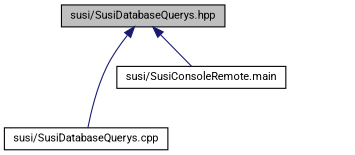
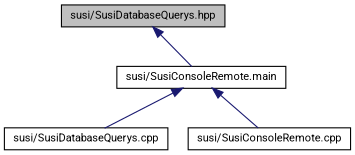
(102, 79) -> (139, 111)
none -> (269, 139)
